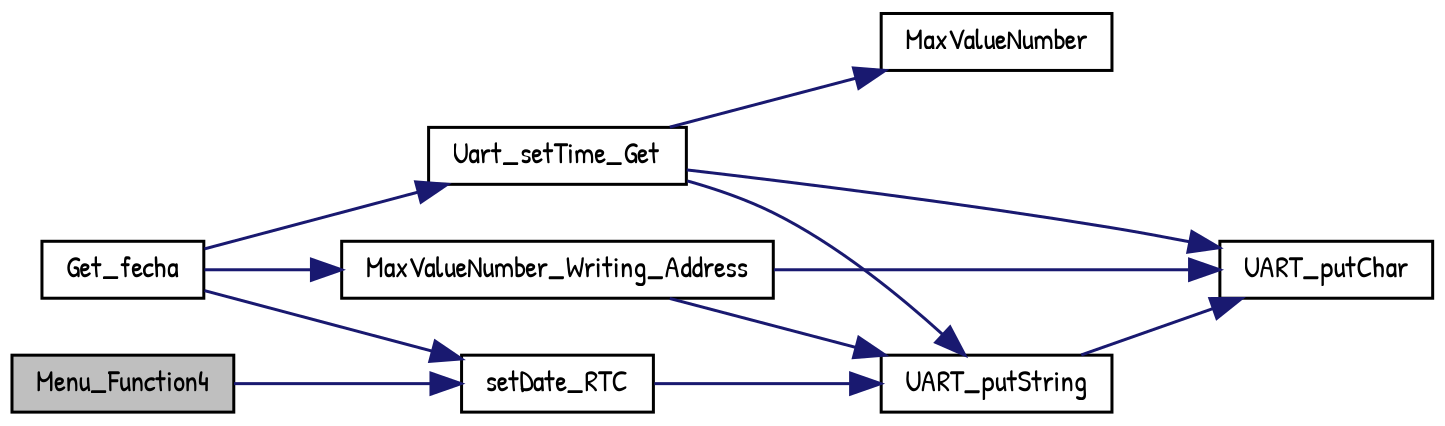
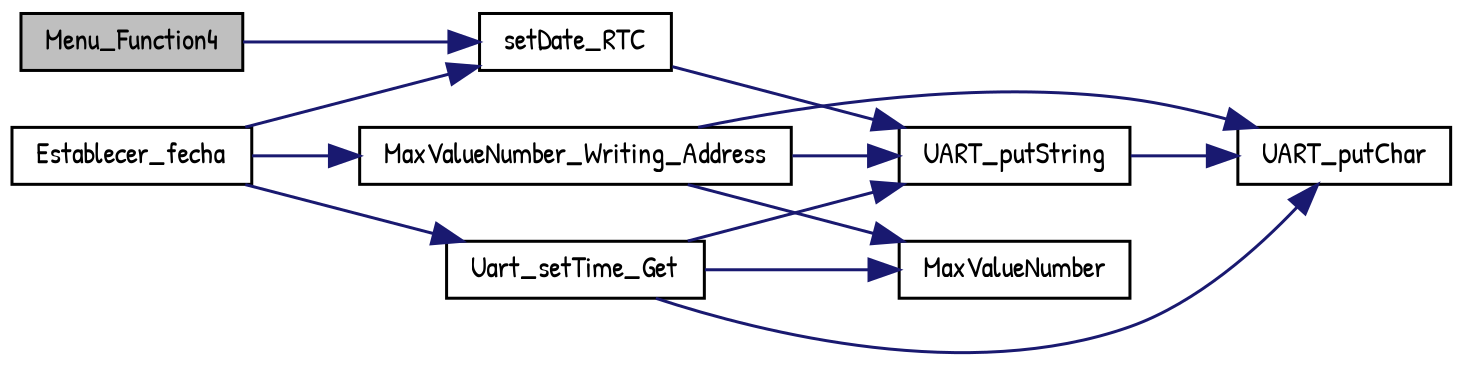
none -> (757, 203)
(123, 270) -> (132, 156)
